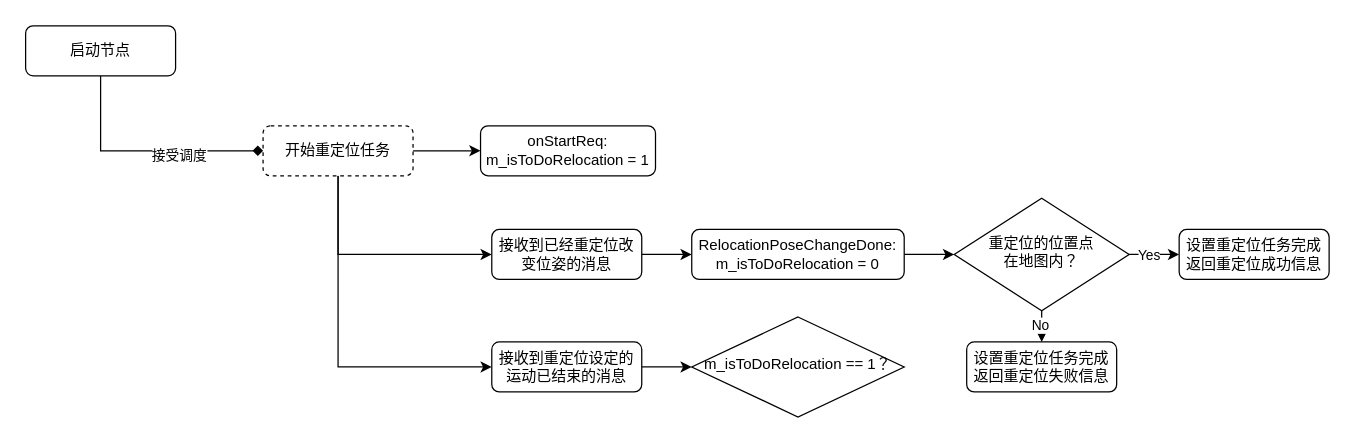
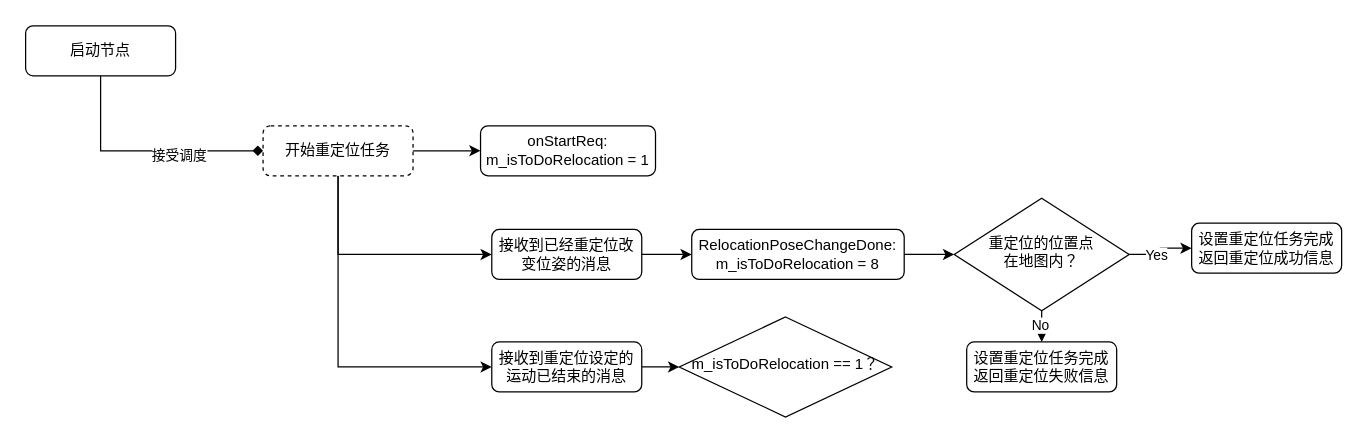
(798, 254) -> (798, 254)
(1254, 254) -> (1267, 248)
(798, 367) -> (786, 367)
